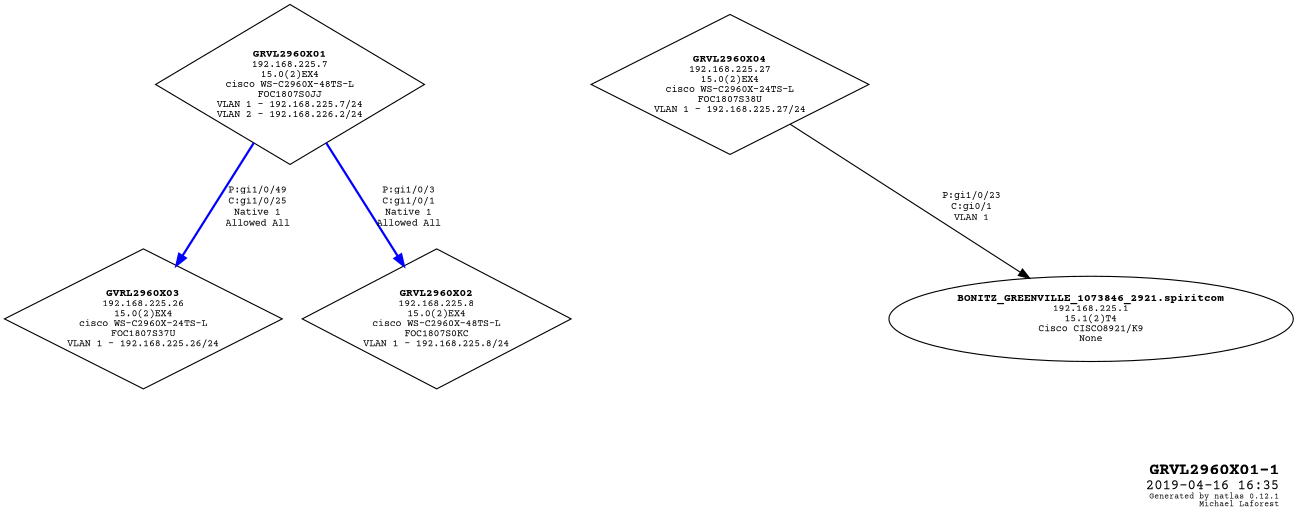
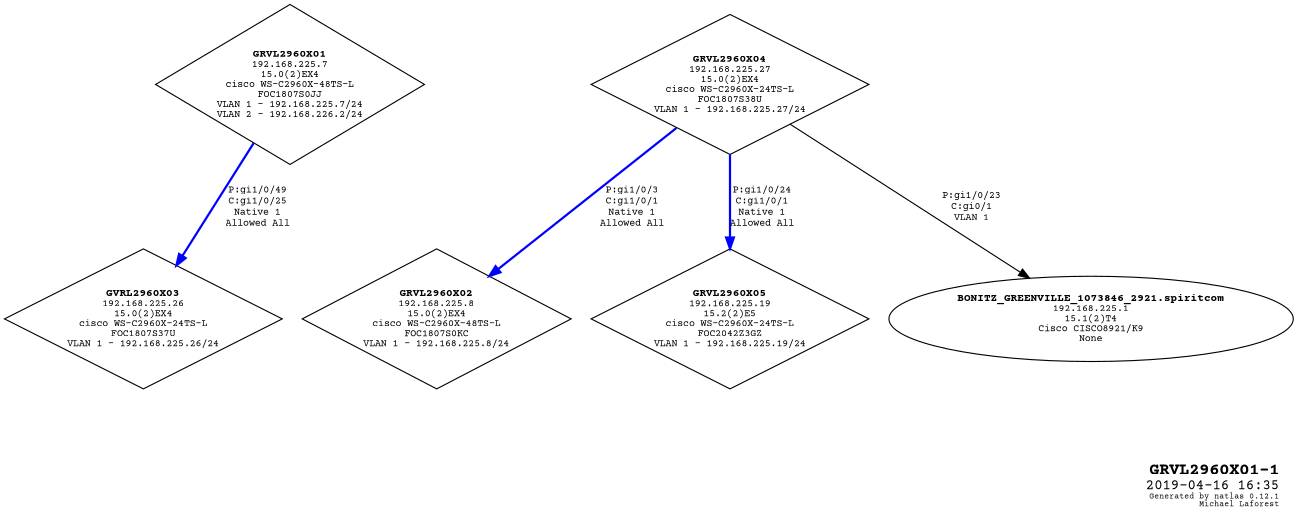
(362, 200) -> (587, 198)
none -> (730, 319)
